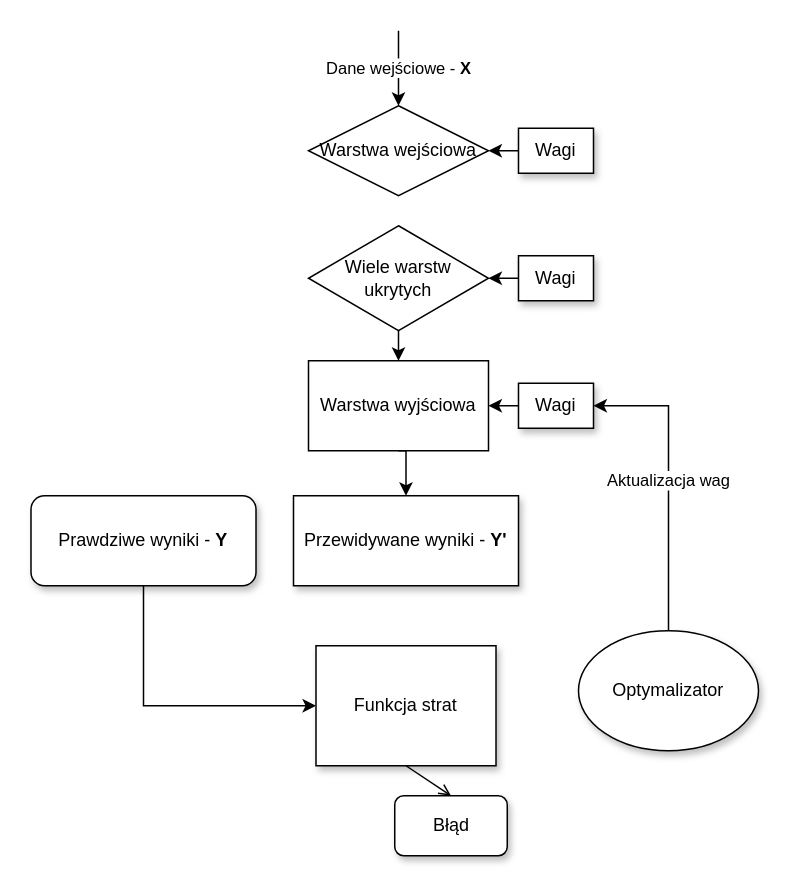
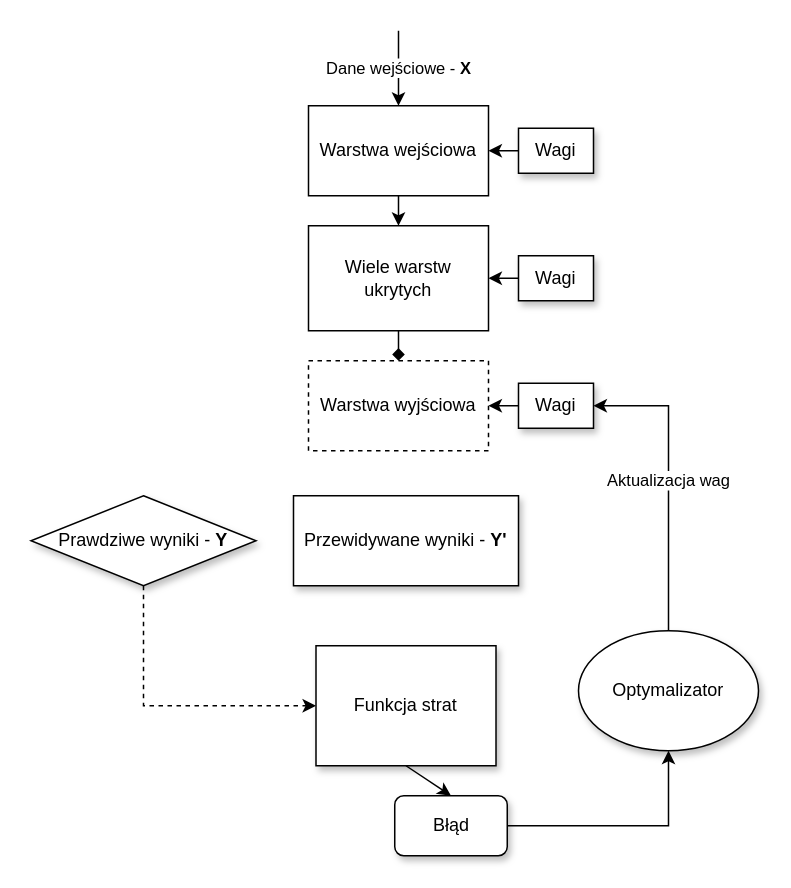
(398, 151) -> (398, 151)
none -> (398, 206)
(398, 278) -> (398, 278)
(398, 349) -> (398, 348)
(398, 406) -> (398, 406)
(406, 465) -> none
(143, 541) -> (143, 541)
(162, 706) -> (162, 706)
(444, 791) -> (441, 789)
none -> (620, 826)
